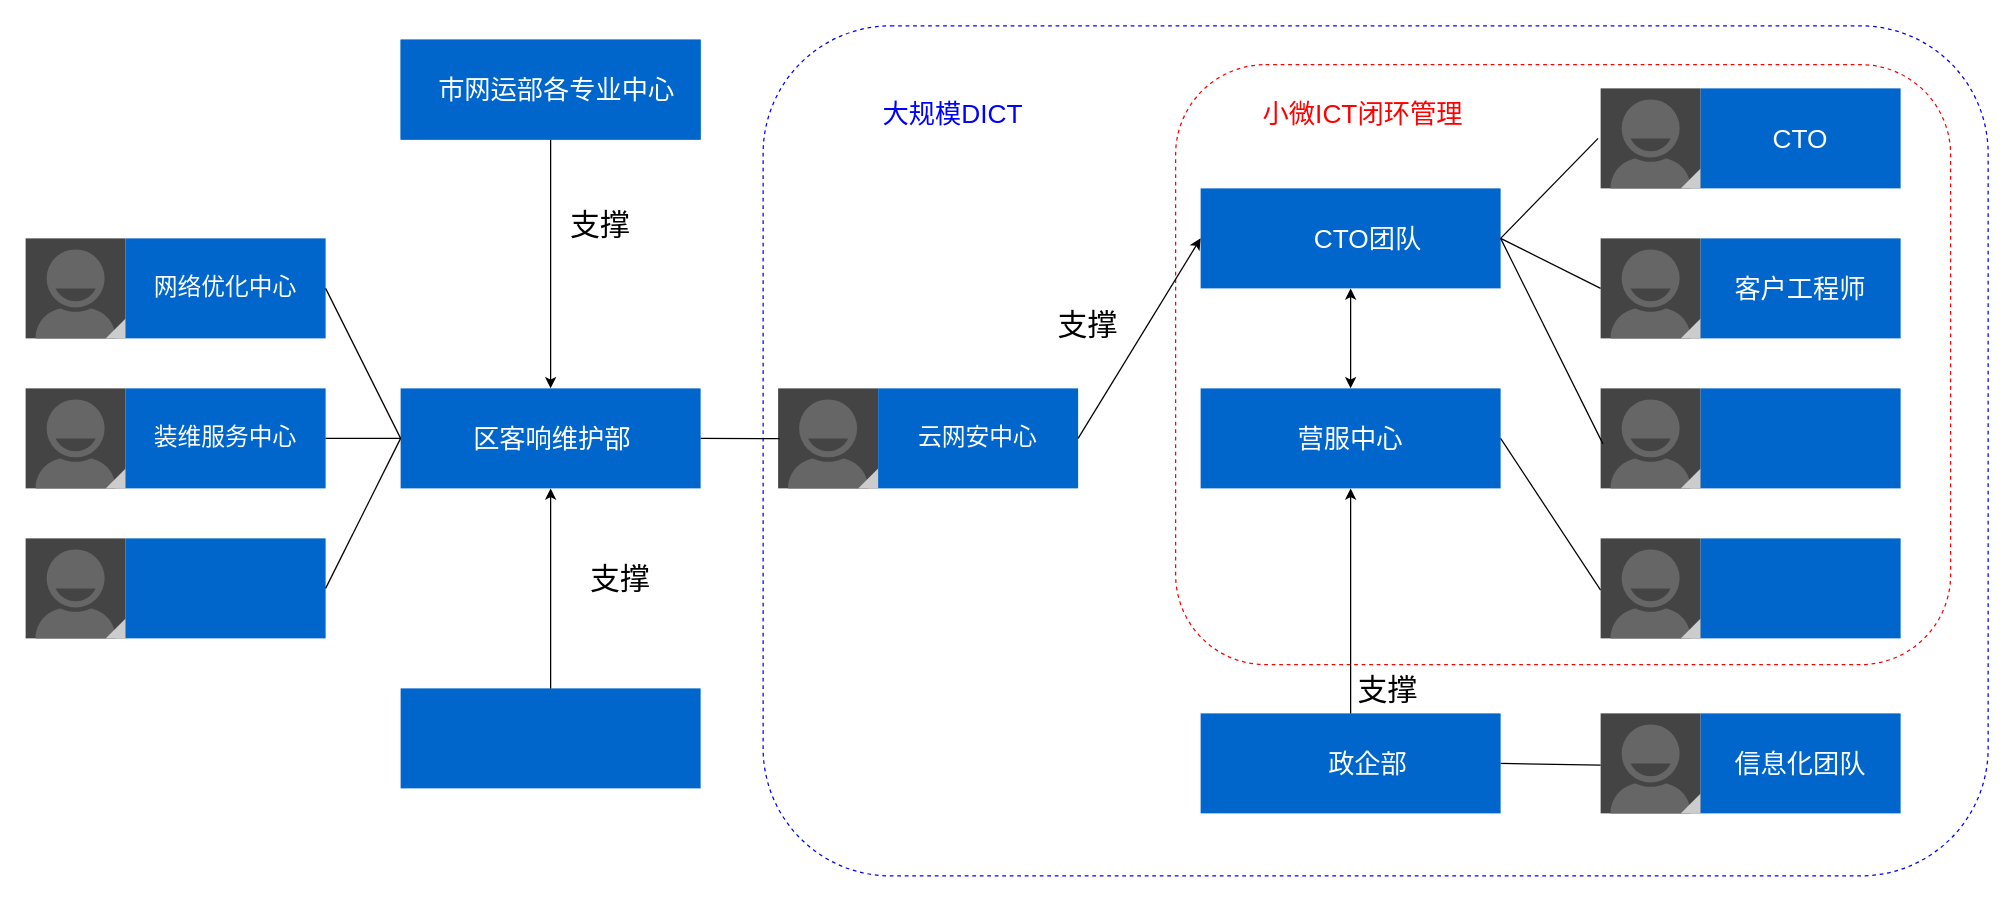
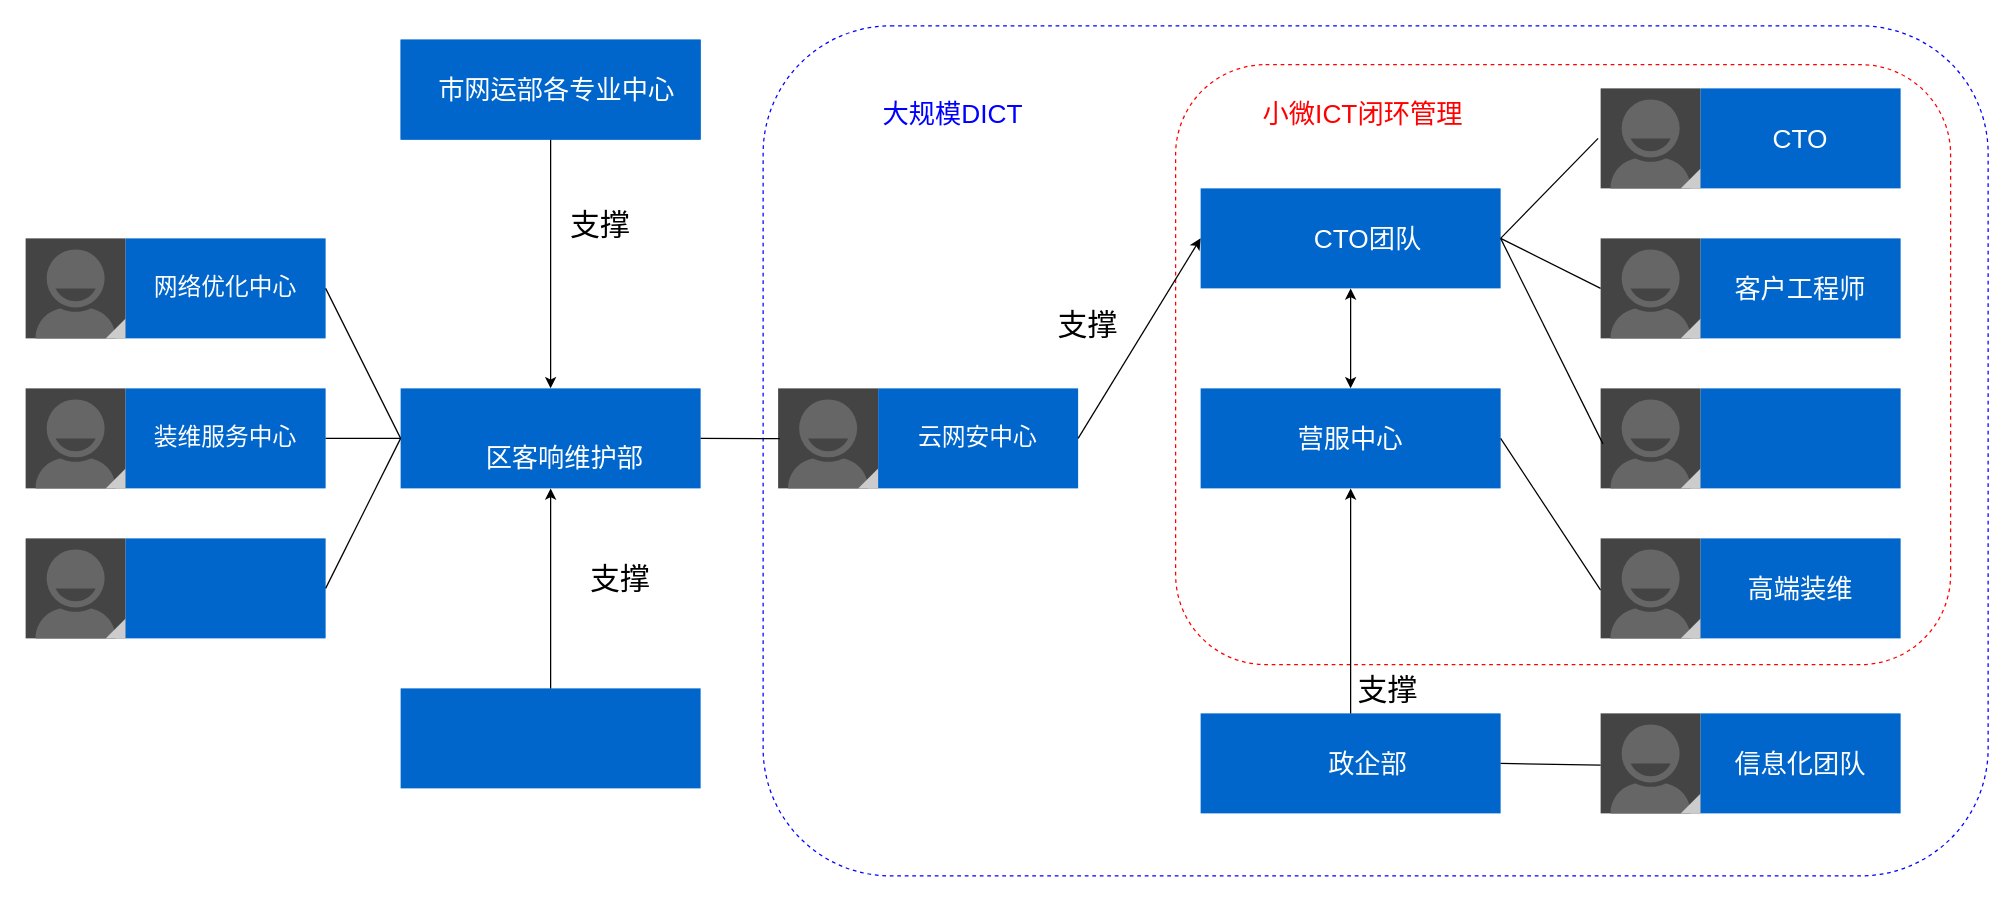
(553, 438) -> (565, 457)
none -> (1801, 588)
